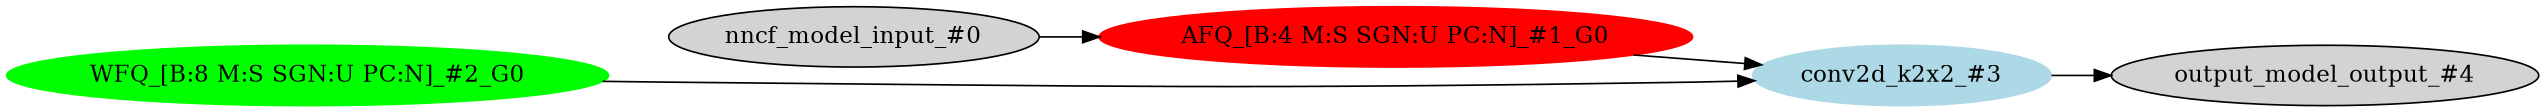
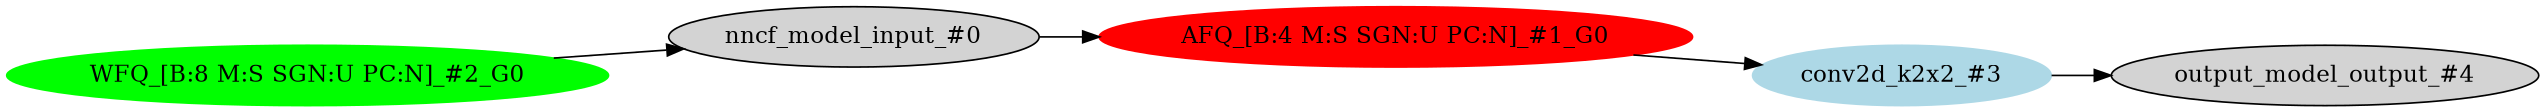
(1170, 86) -> (610, 54)
